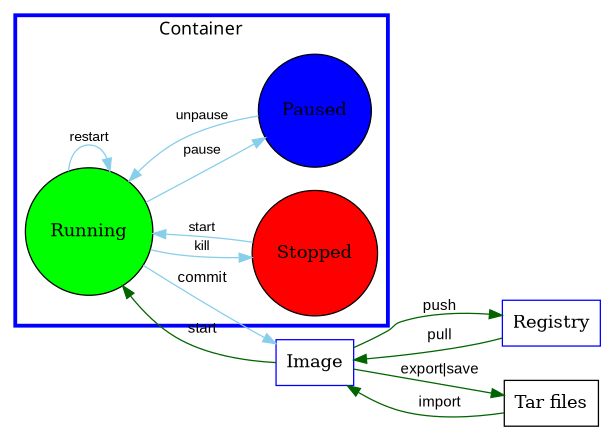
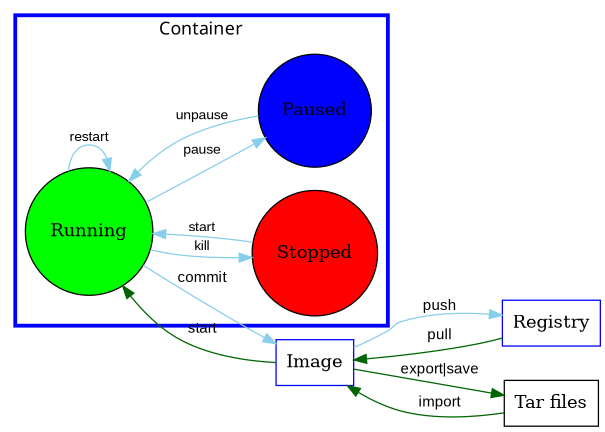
(418, 318) -> (418, 318)
